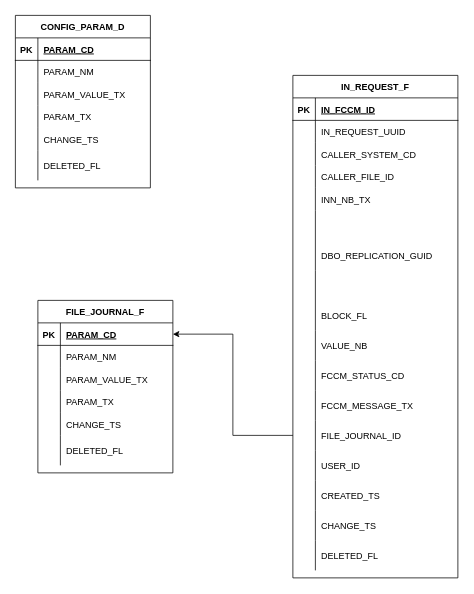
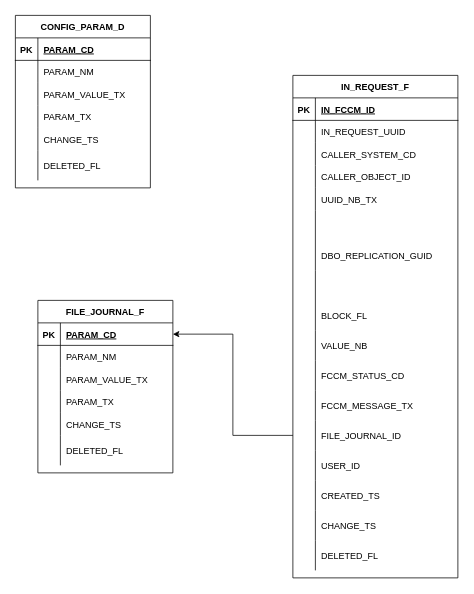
(356, 177) -> (361, 177)
(344, 200) -> (346, 200)
